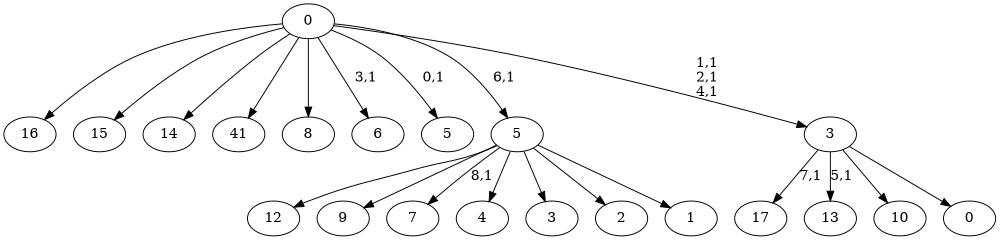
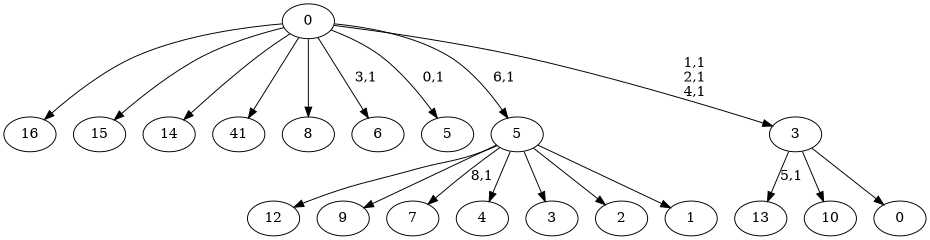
(761, 218) -> none
